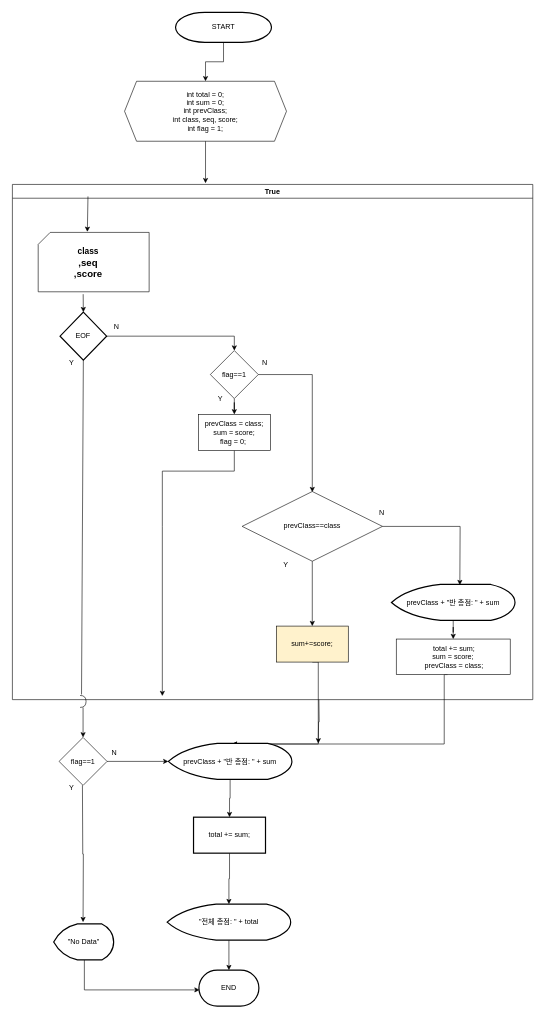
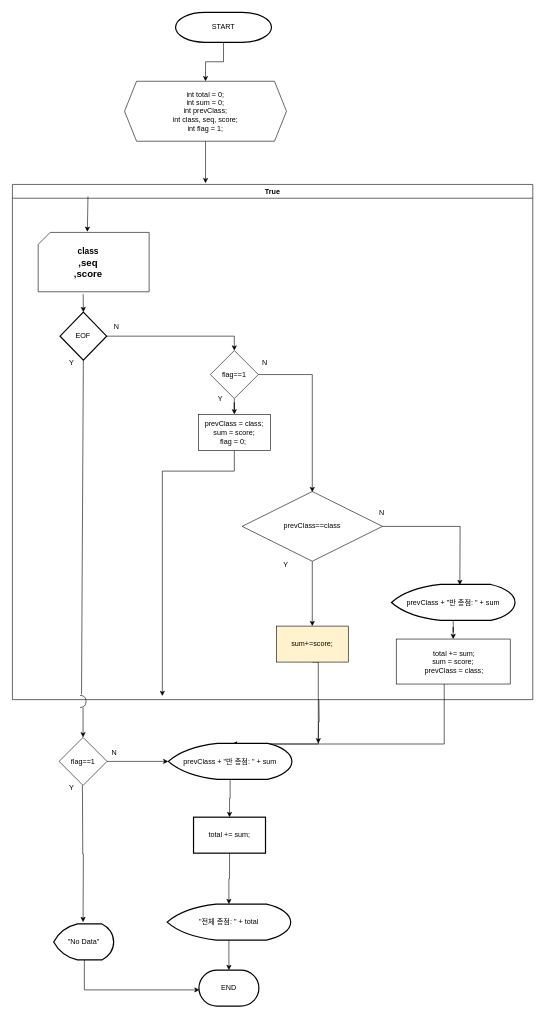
(453, 657) -> (453, 662)
